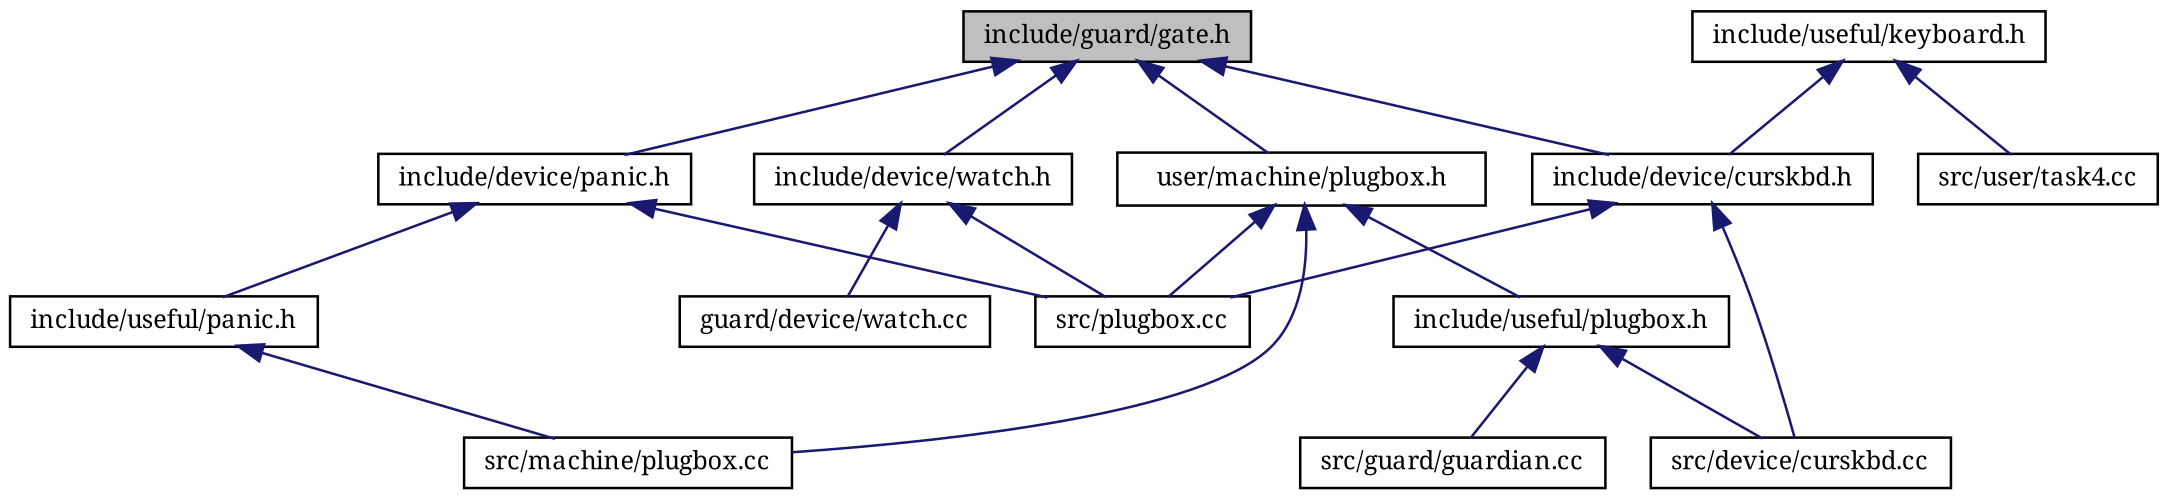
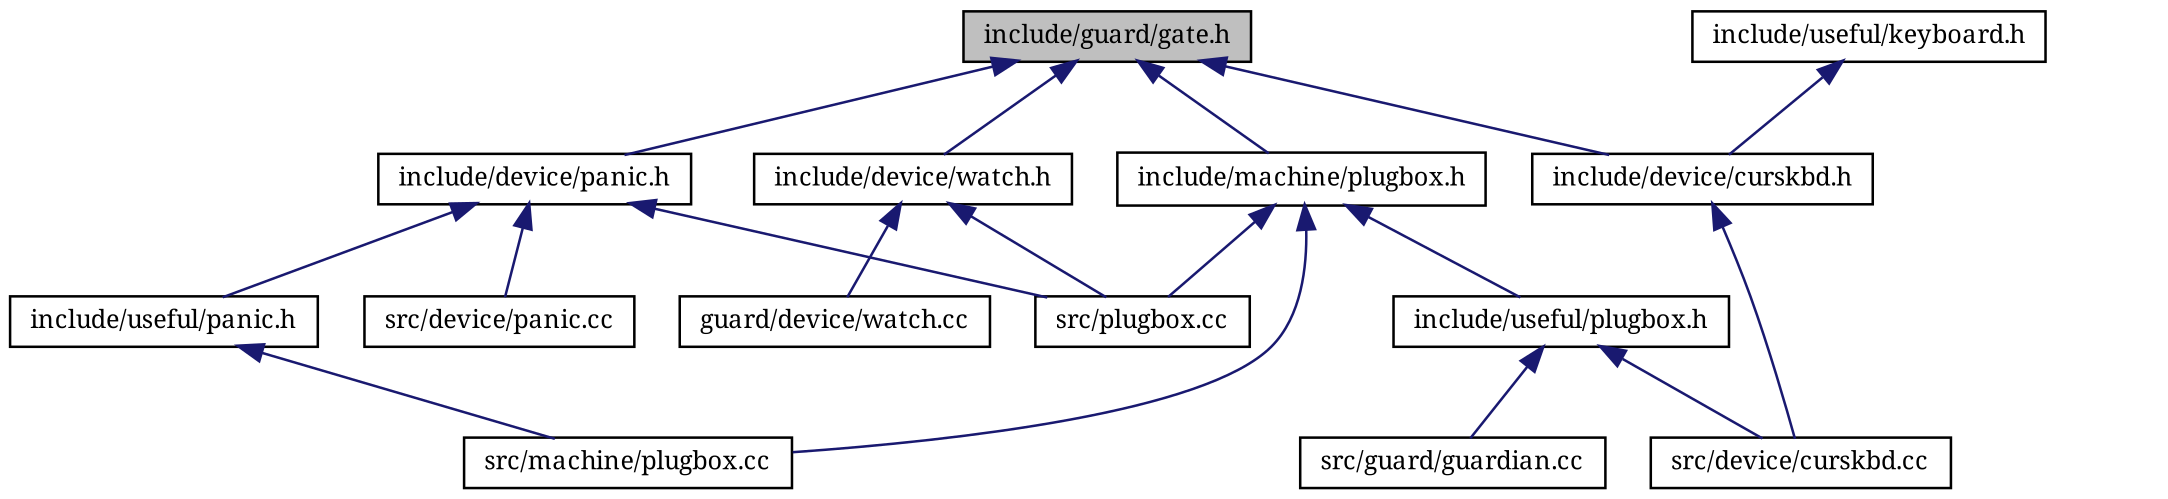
(1301, 179) -> (1301, 179)
(2038, 179) -> none
(1401, 256) -> none
none -> (499, 322)
